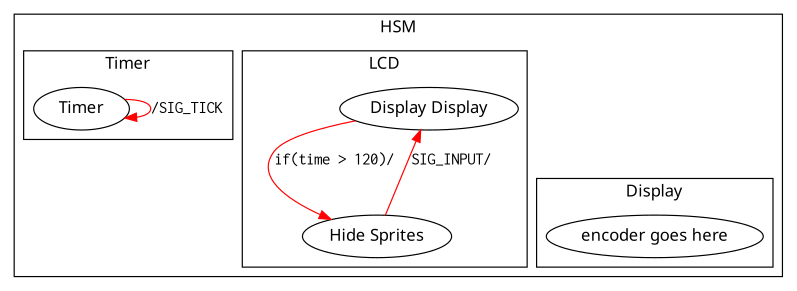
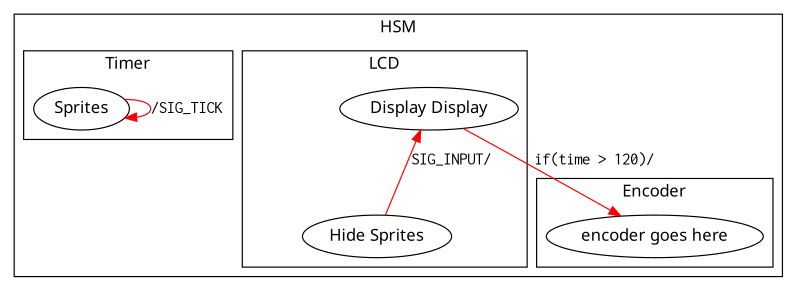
(82, 109) -> (82, 109)
(274, 152) -> (537, 169)
(655, 192) -> (655, 192)
